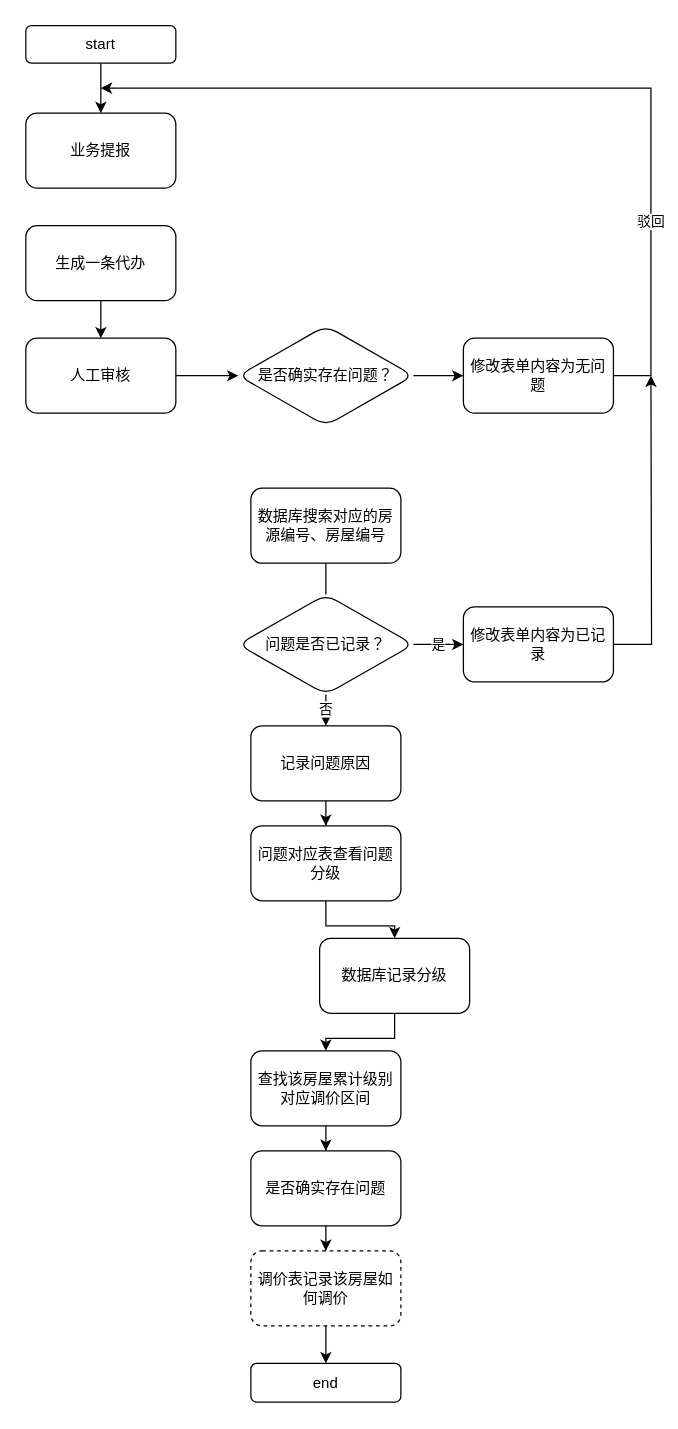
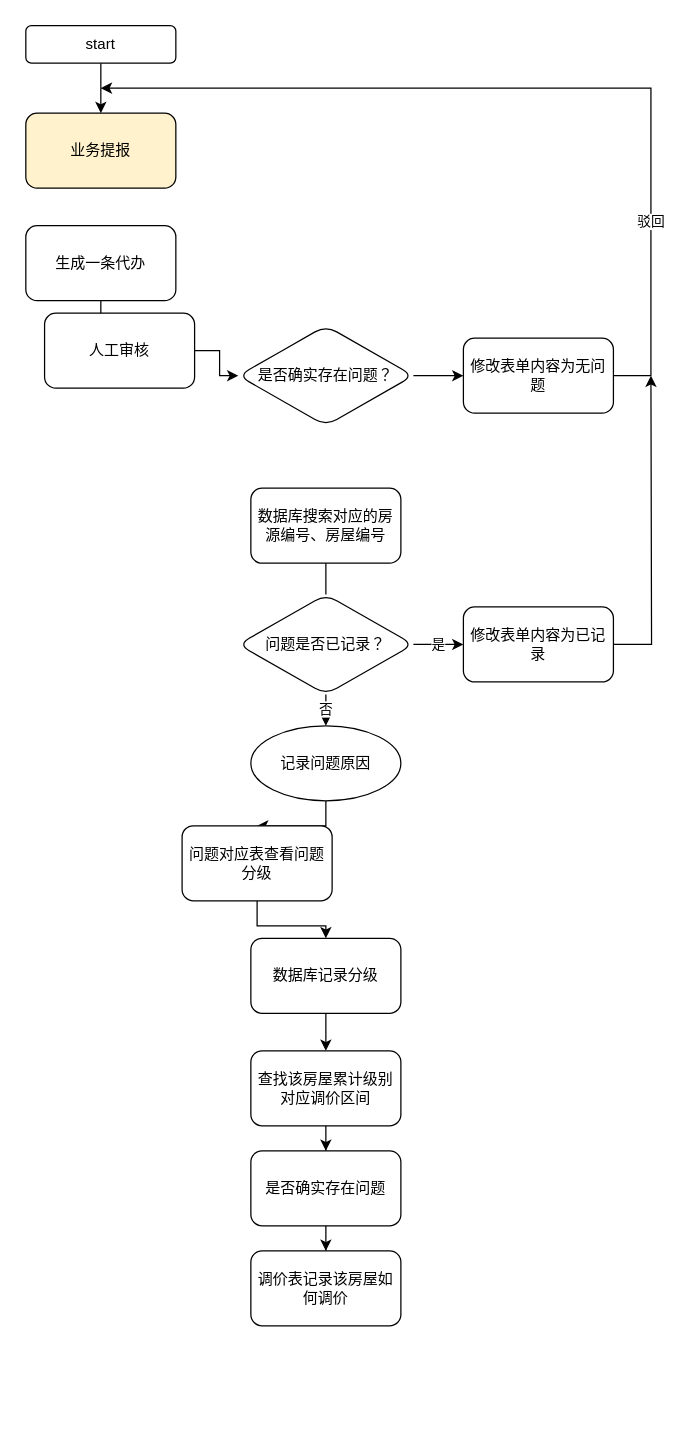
(101, 151) -> (101, 151)
(101, 376) -> (119, 351)
(326, 763) -> (326, 763)
(326, 863) -> (257, 863)
(394, 976) -> (326, 976)
(326, 1288) -> (326, 1288)
(326, 1349) -> none
(326, 1383) -> none
